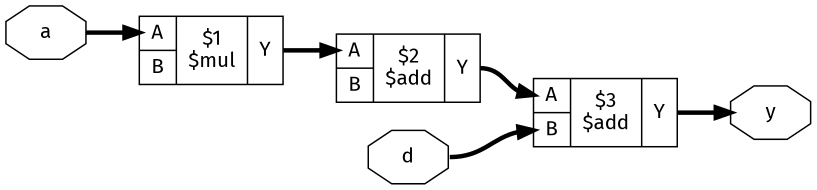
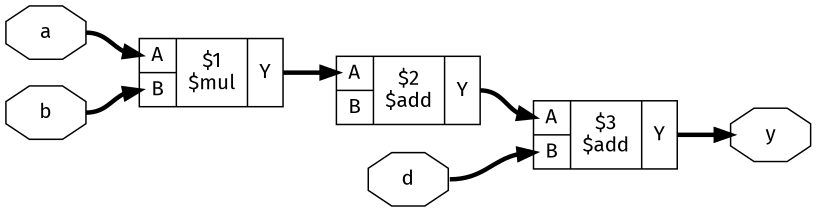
none -> (46, 113)
